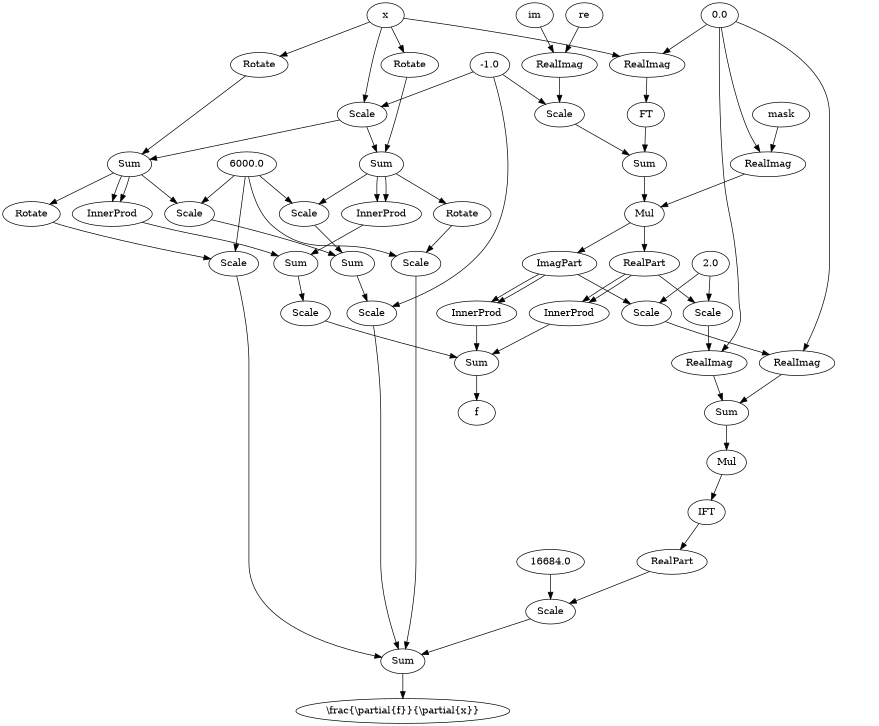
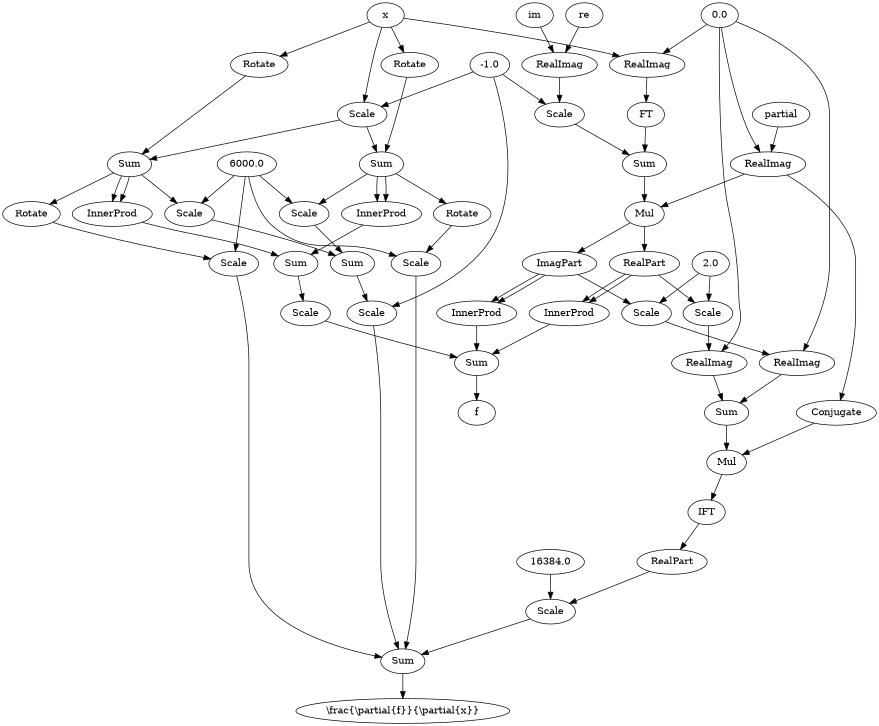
(781, 115) -> (781, 115)
none -> (836, 413)
(551, 562) -> (551, 562)
